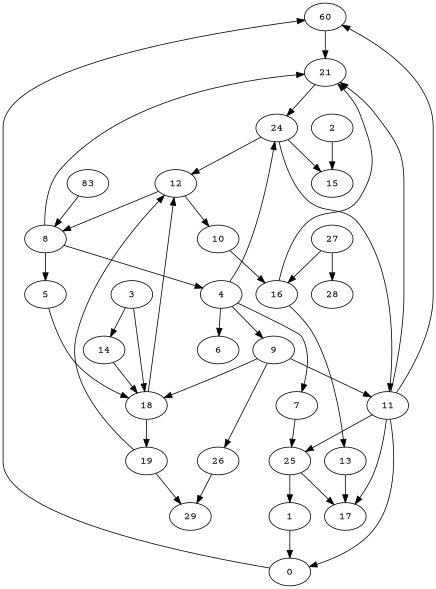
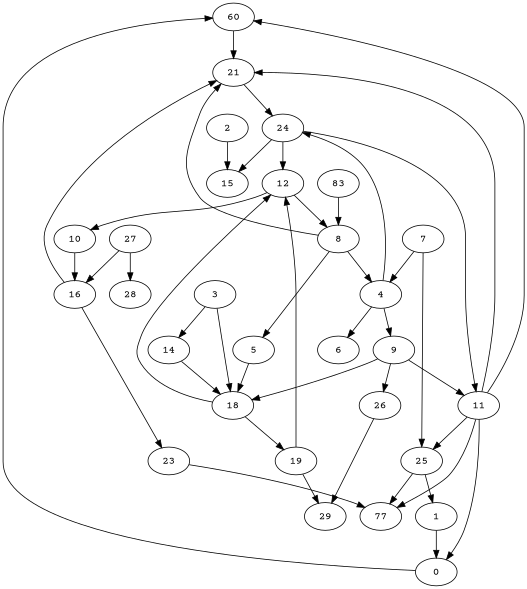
(292, 330) -> (404, 264)
(345, 461) -> (169, 461)
(345, 516) -> (381, 516)
